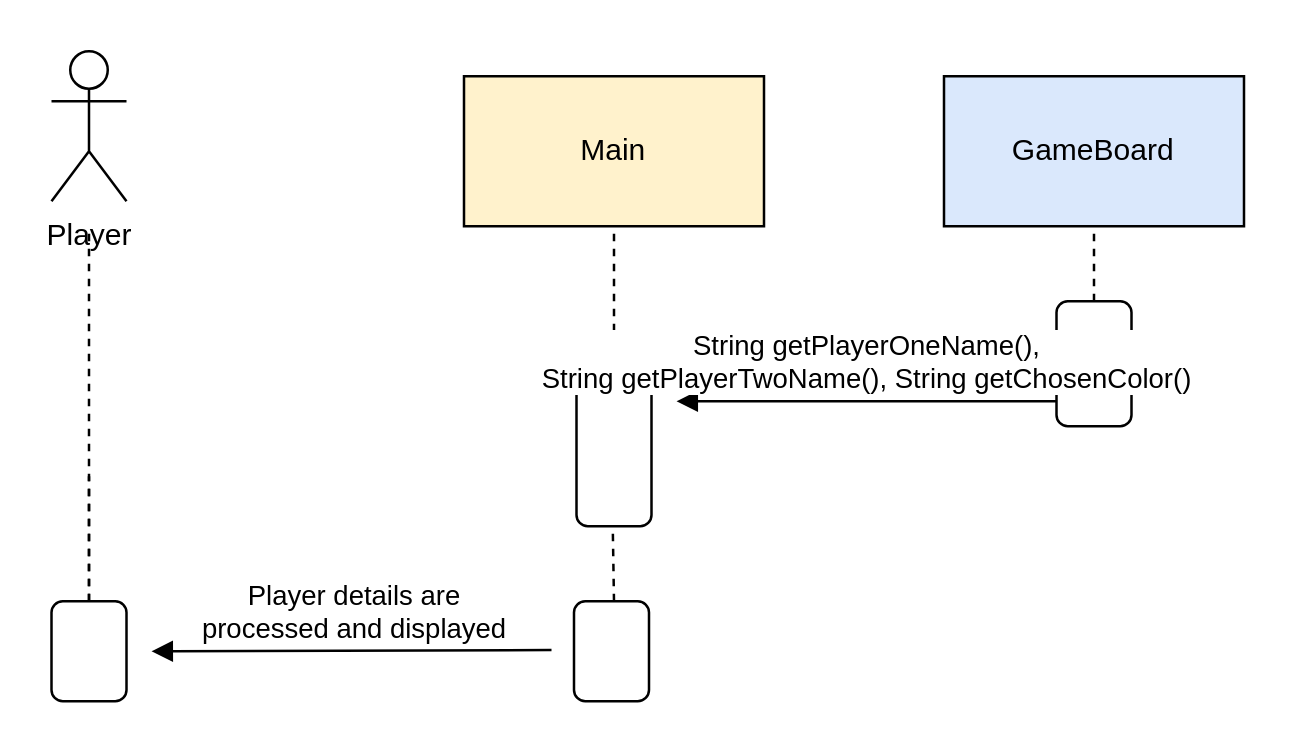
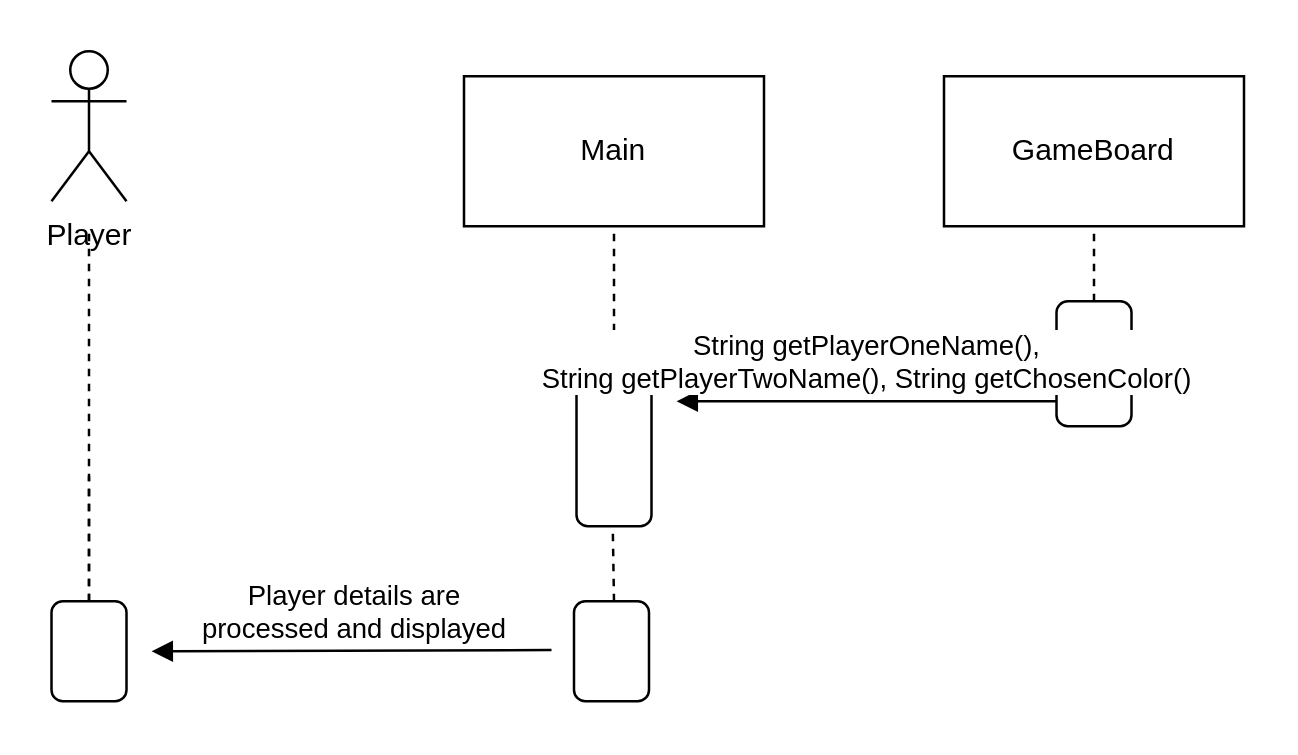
(614, 151) -> (614, 151)
(1094, 151) -> (1094, 151)
